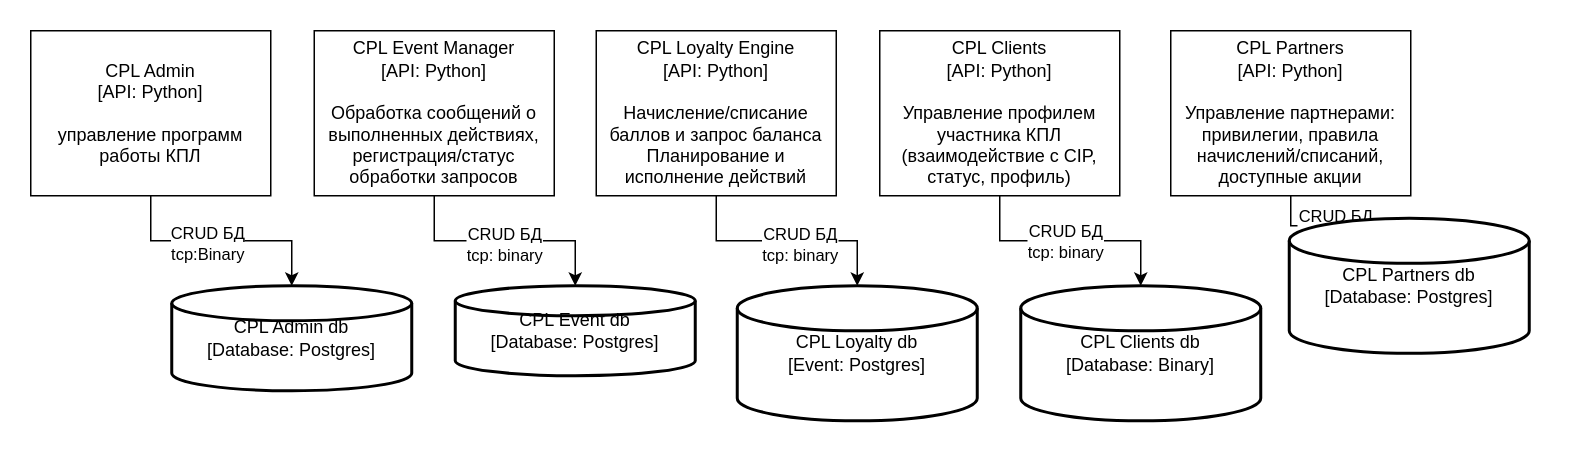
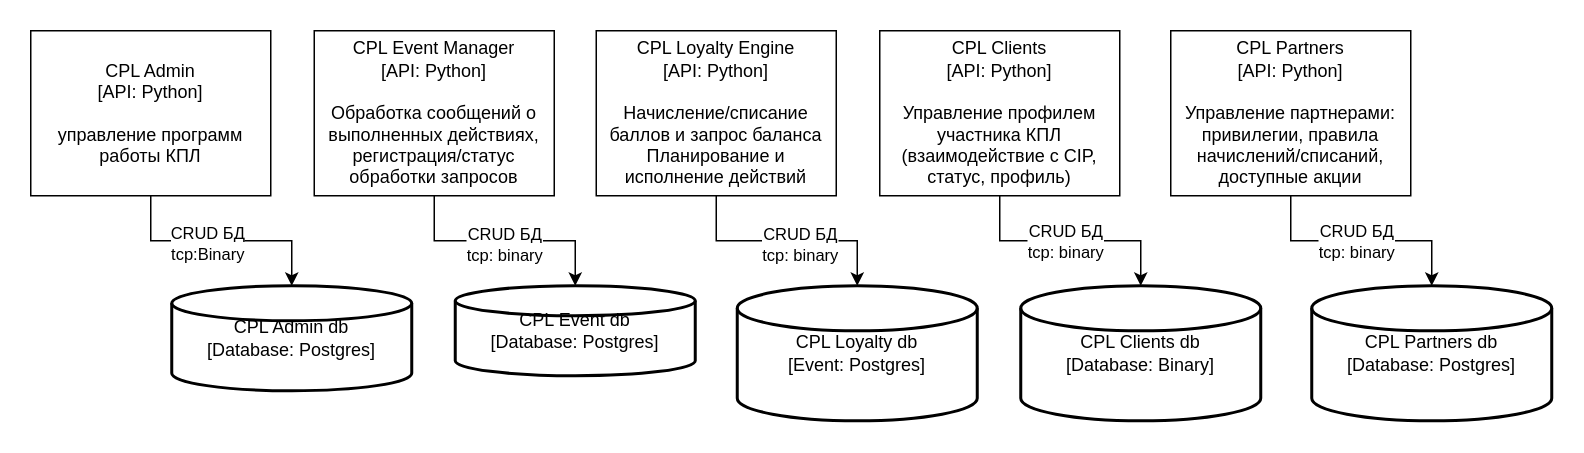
(1409, 286) -> (1432, 353)
